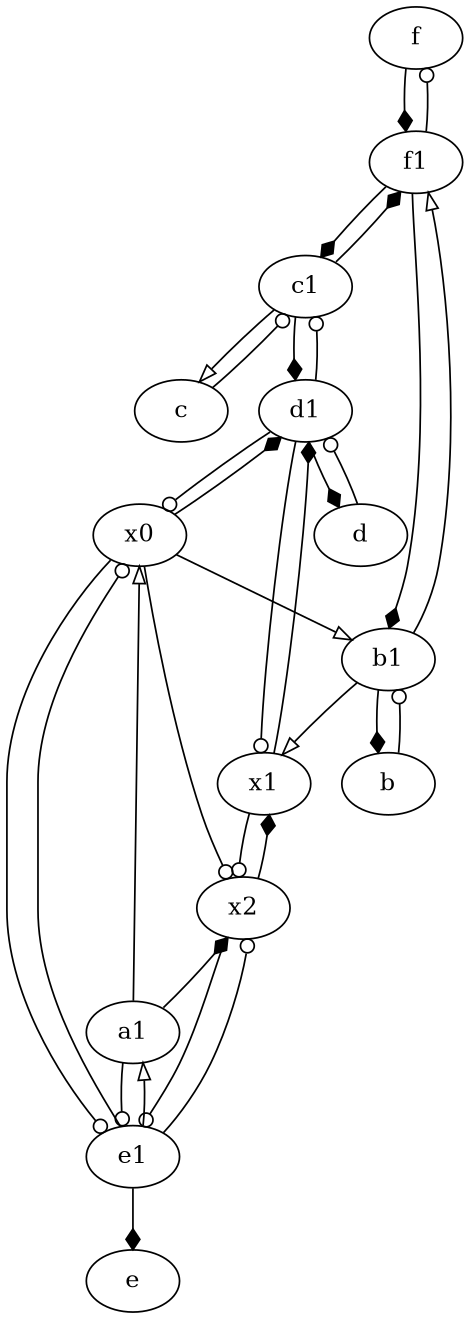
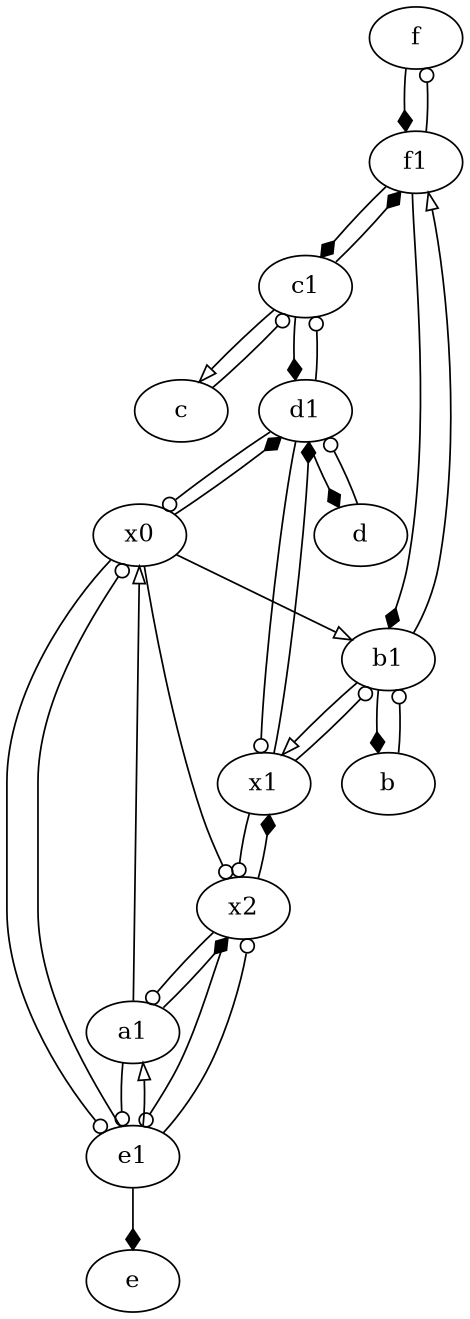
none -> (329, 730)
none -> (185, 962)
